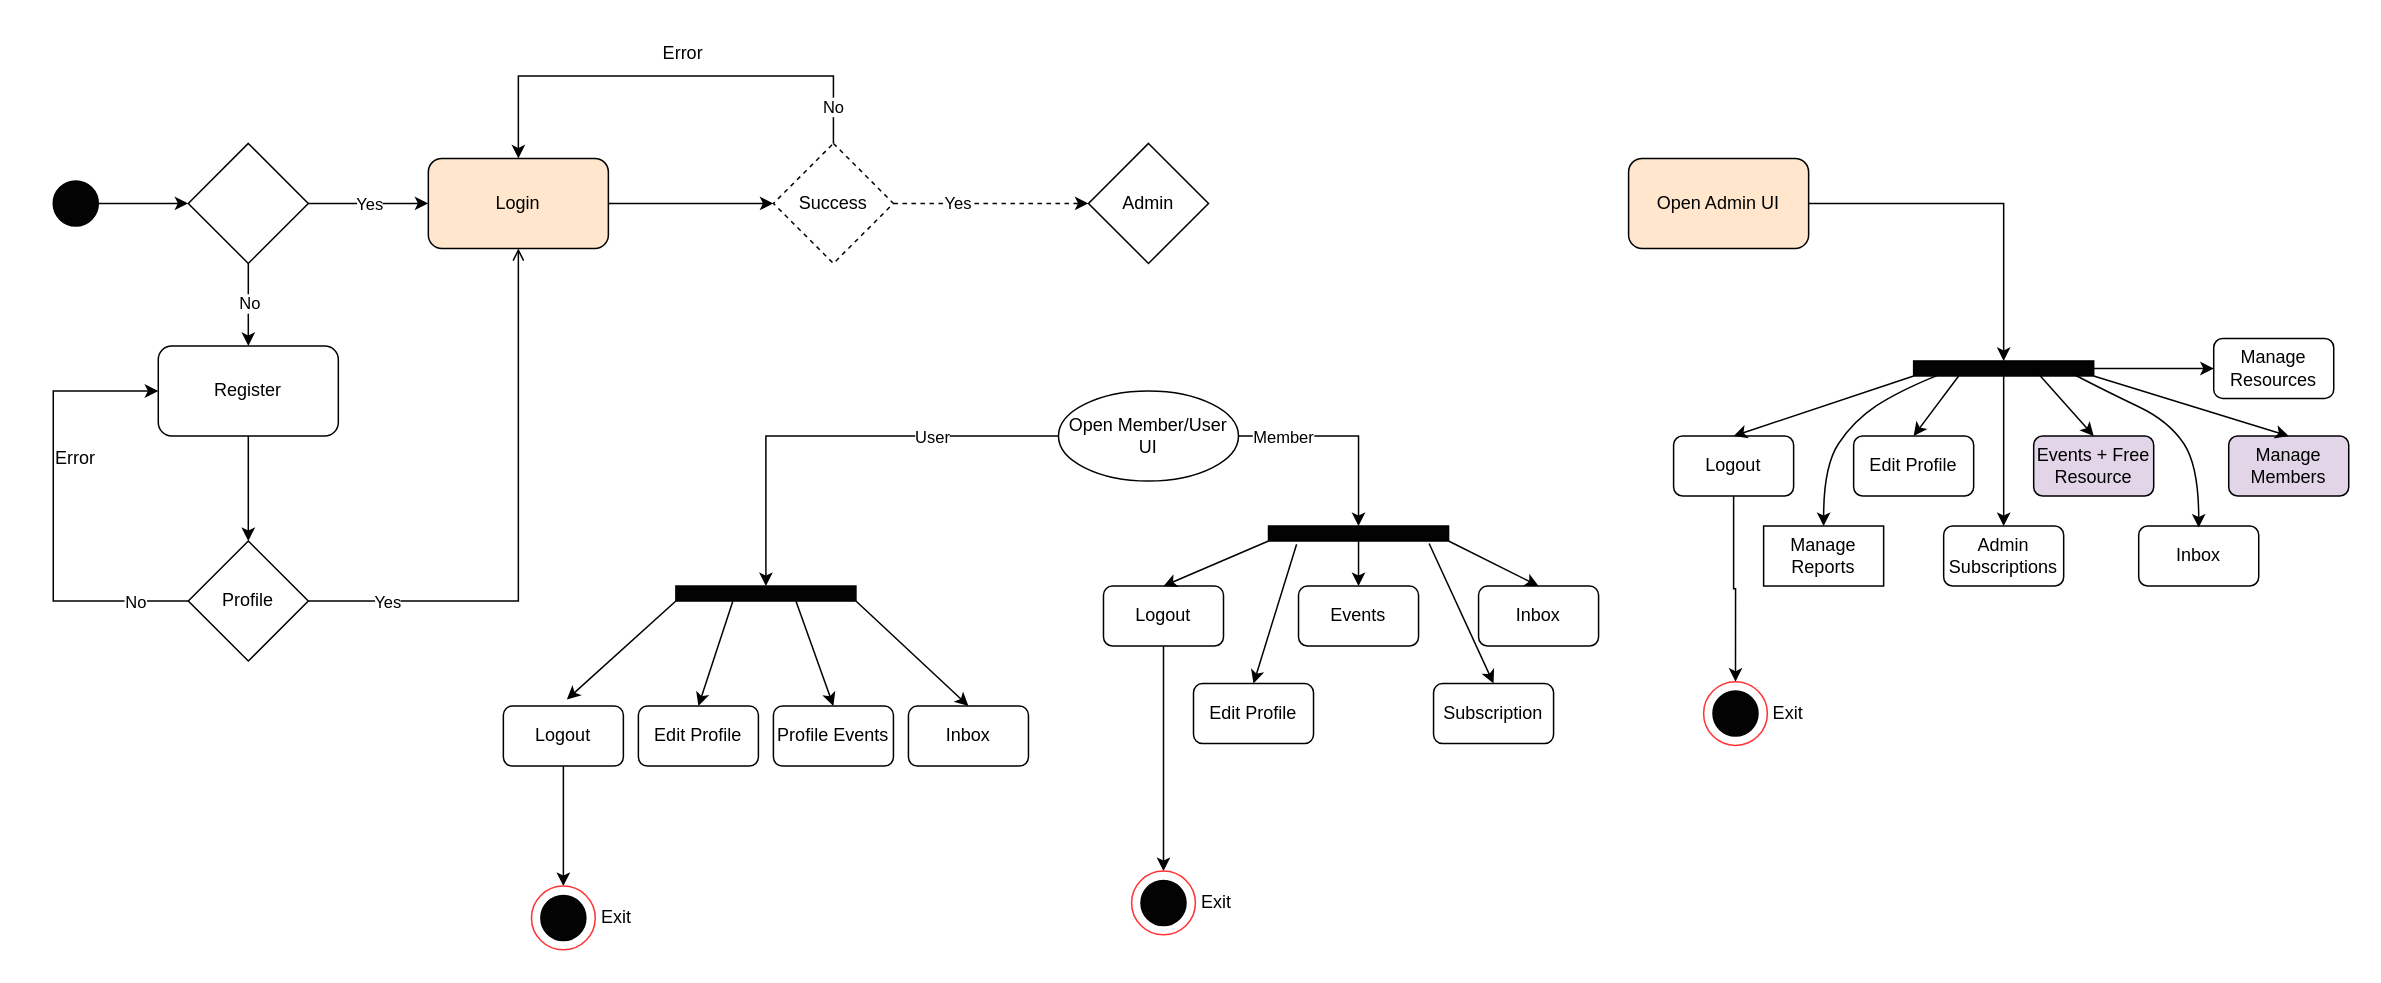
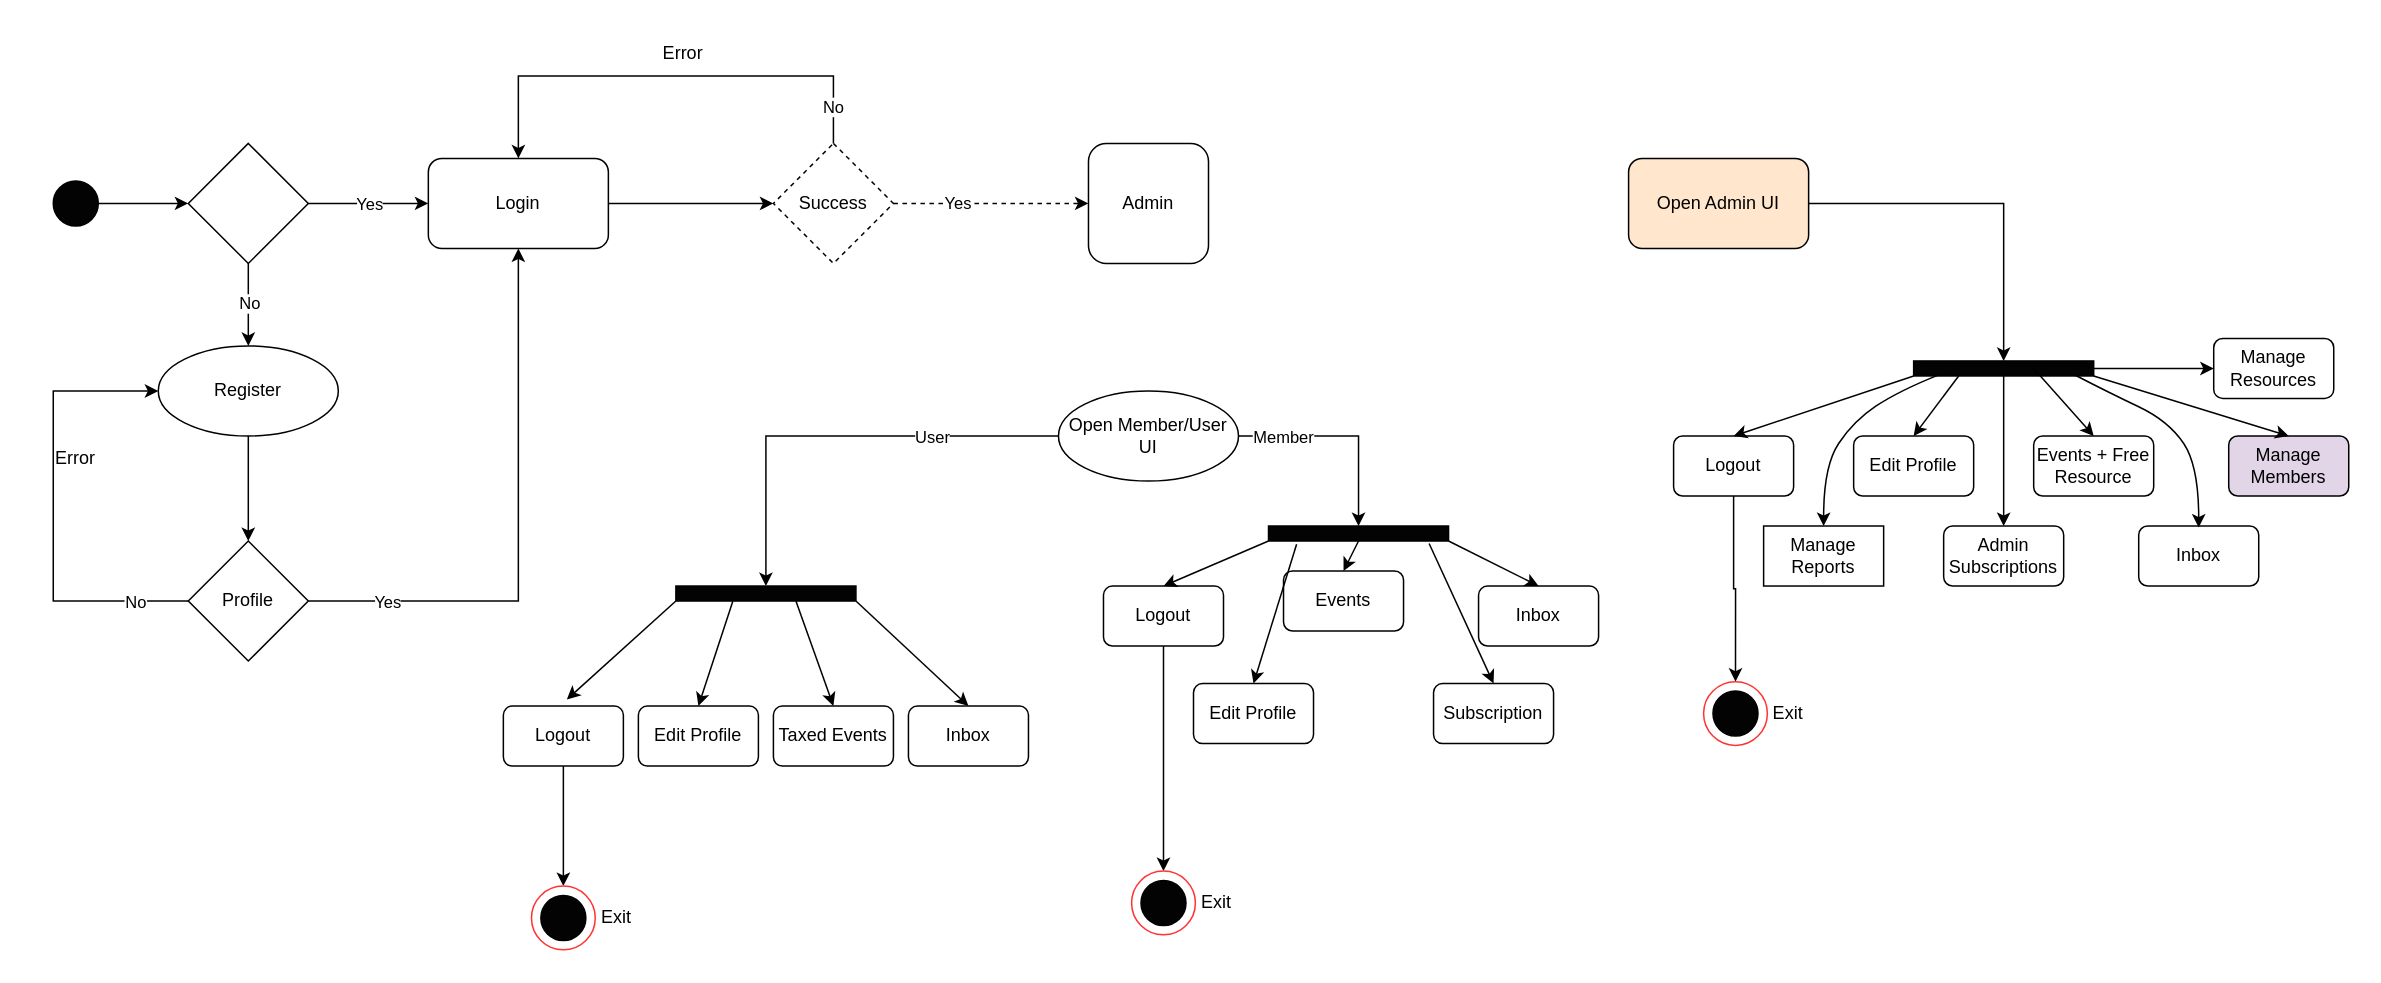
(518, 203) -> (518, 203)
(1148, 203) -> (1148, 203)
(518, 257) -> (518, 260)
(248, 391) -> (248, 391)
(2093, 466) -> (2093, 466)
(1358, 616) -> (1343, 601)
(833, 736) -> (833, 736)
